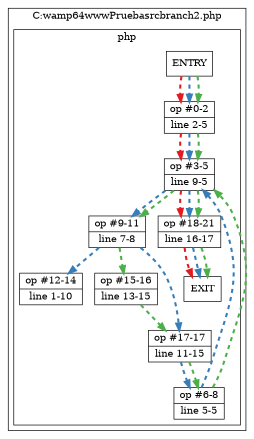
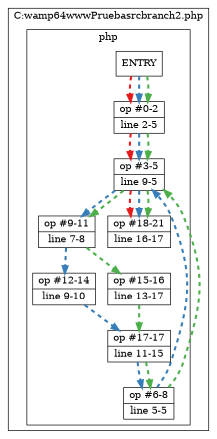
(168, 281) -> (99, 315)
(203, 289) -> none
(51, 297) -> (64, 297)
(126, 297) -> (139, 297)
